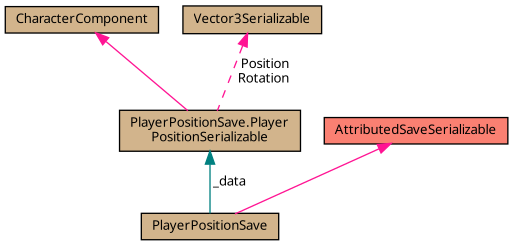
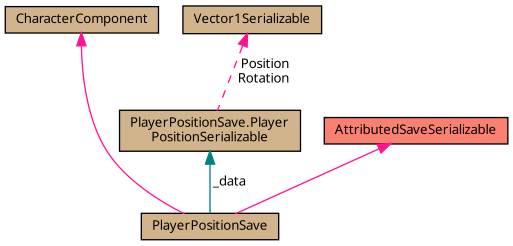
(252, 20) -> (252, 20)
(147, 76) -> (105, 147)
